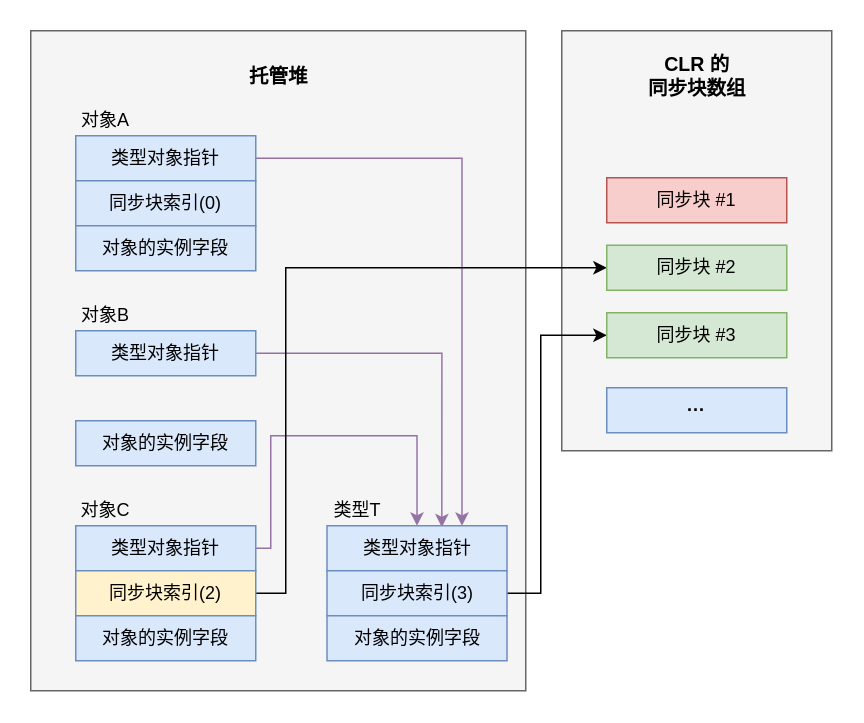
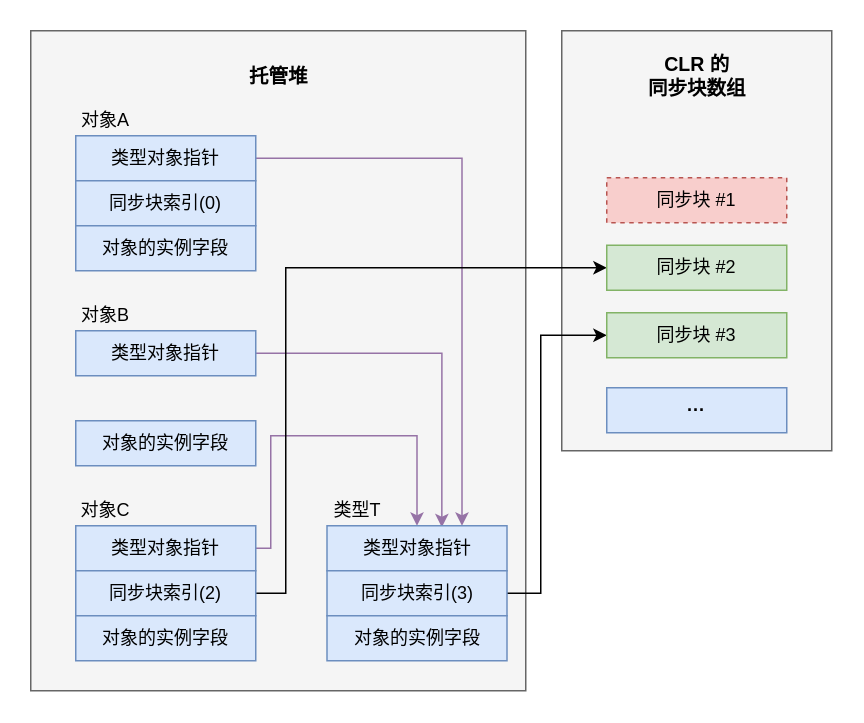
(697, 200) -> (697, 200)
(166, 593) -> (166, 593)
